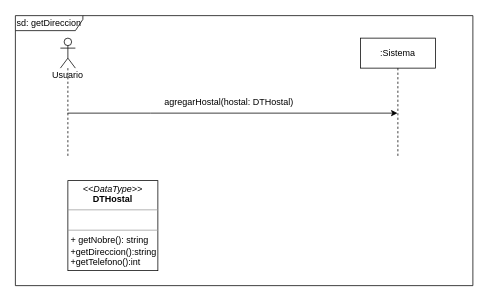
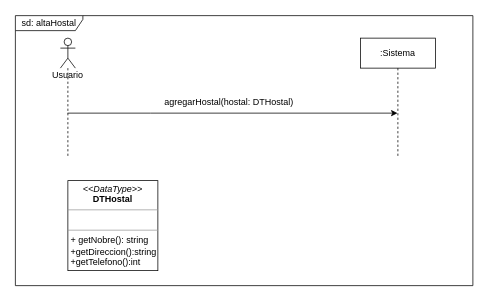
(49, 23) -> (49, 23)
